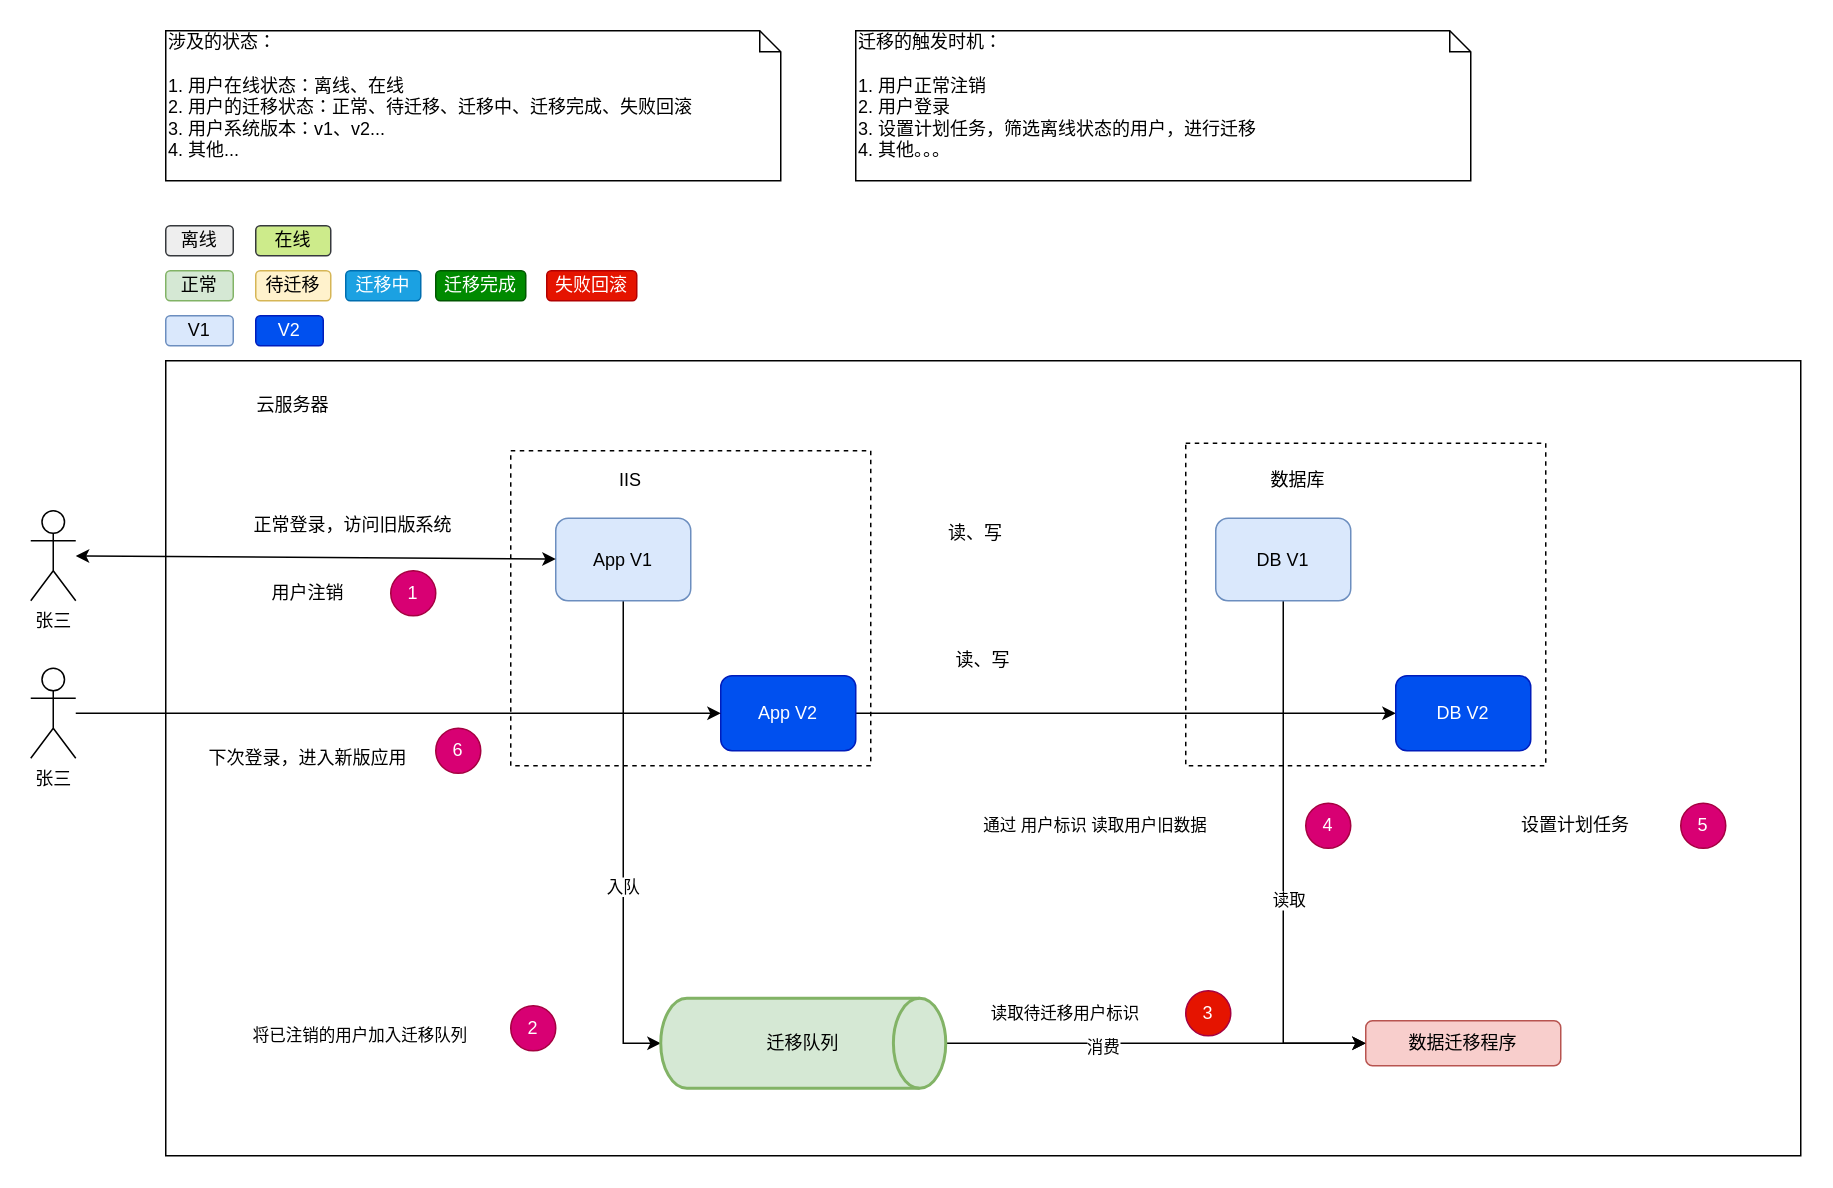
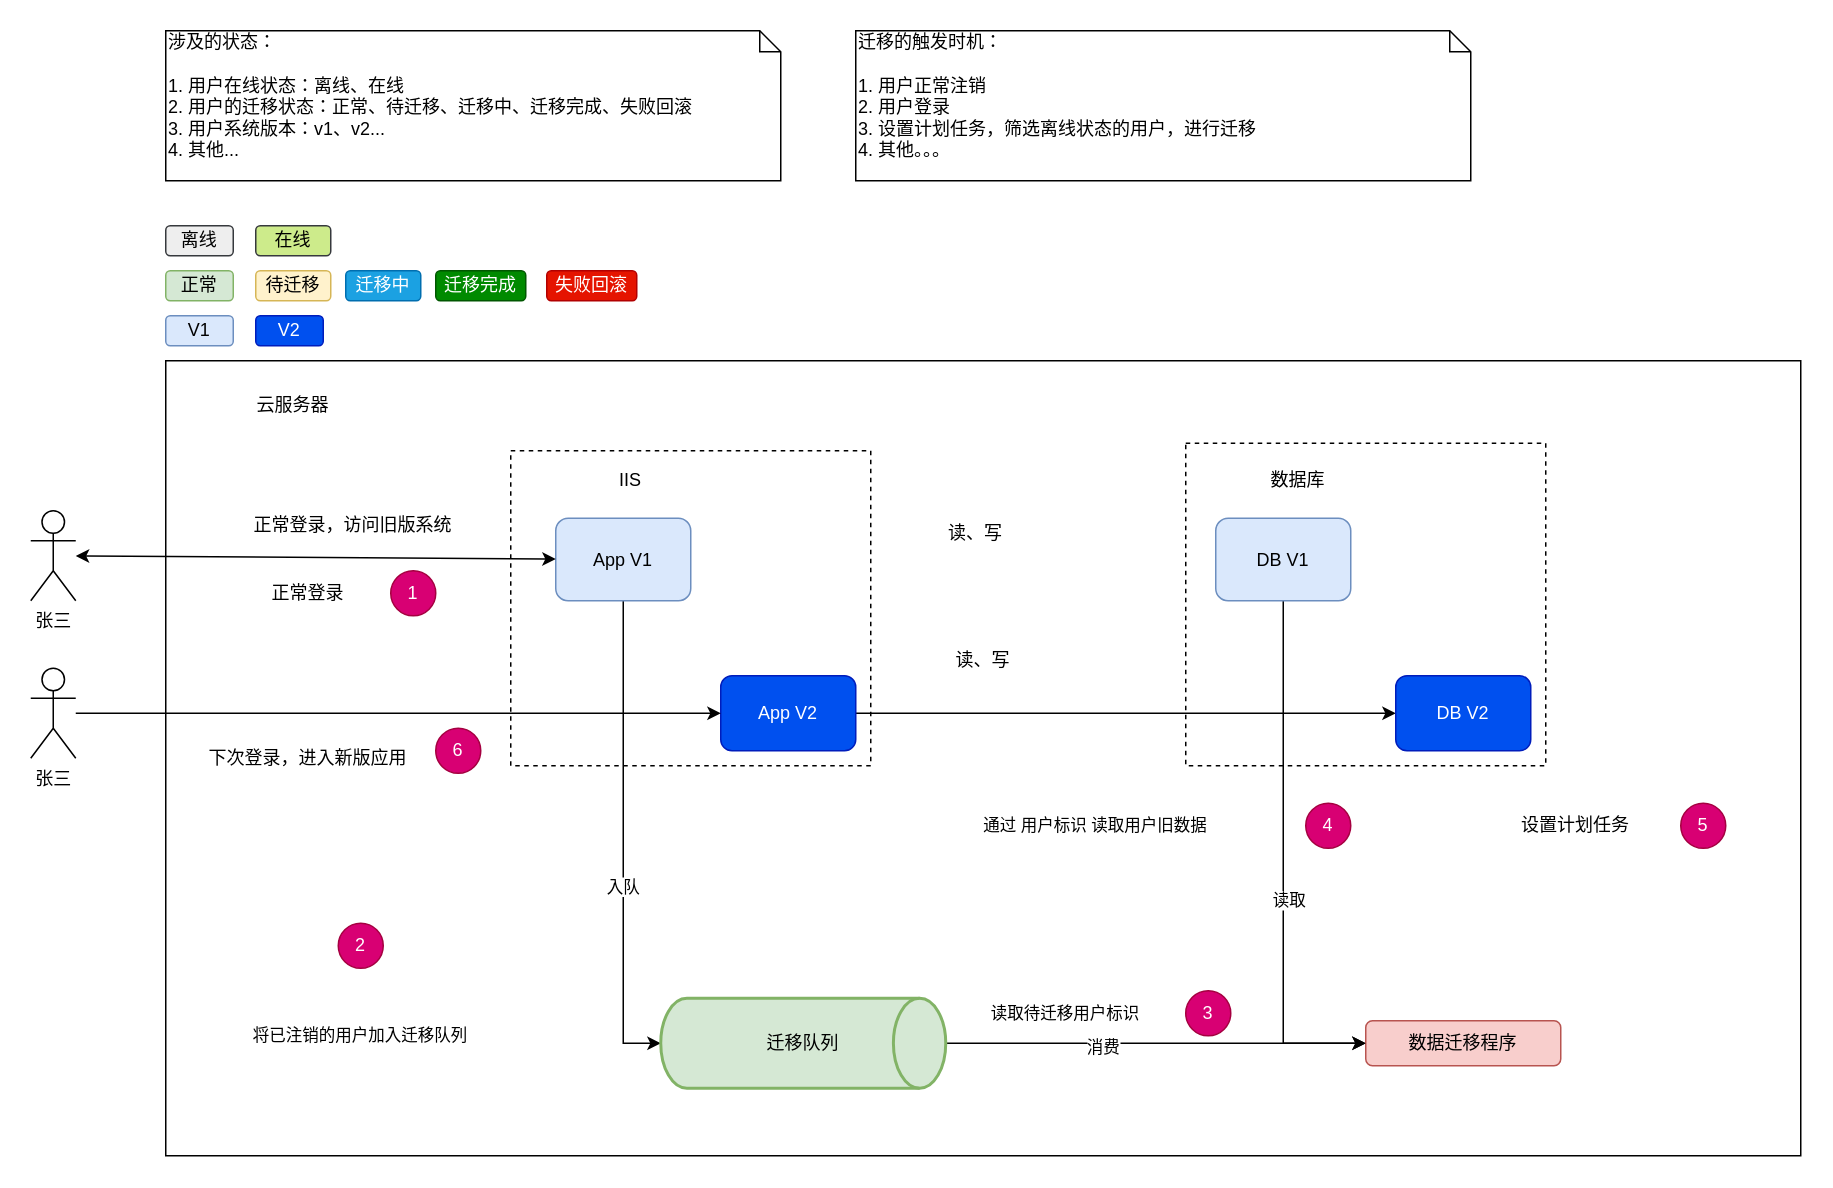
(308, 593) -> (308, 593)
(1208, 1013) -> (1208, 1013)
(533, 1028) -> (361, 946)
